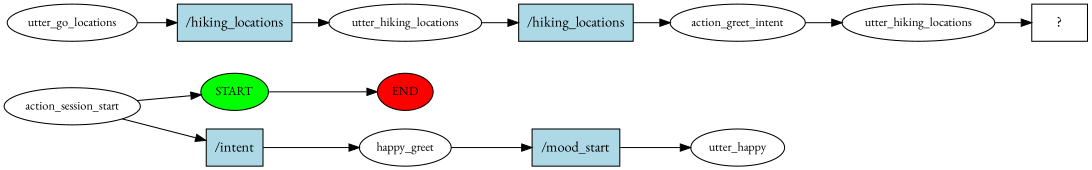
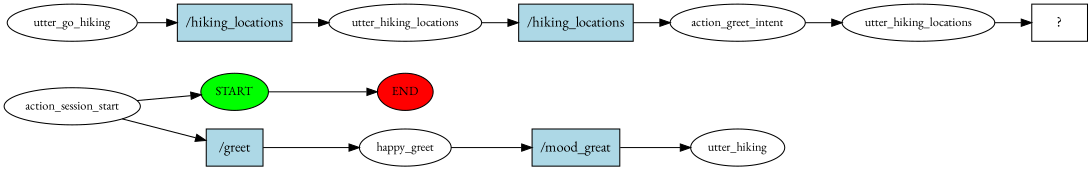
(72, 23) -> (72, 23)
(235, 148) -> (235, 148)
(576, 148) -> (576, 148)
(738, 148) -> (738, 148)
